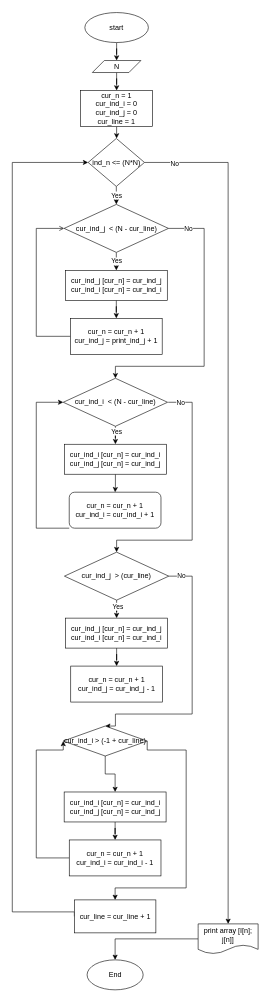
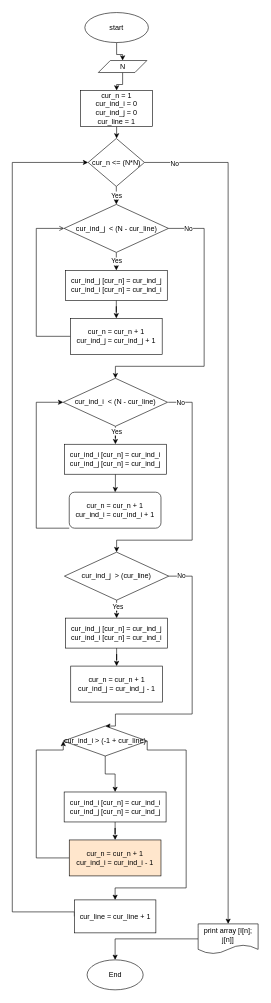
(117, 66) -> (123, 66)
(117, 162) -> (117, 162)
(116, 336) -> (116, 336)
(115, 858) -> (115, 858)
